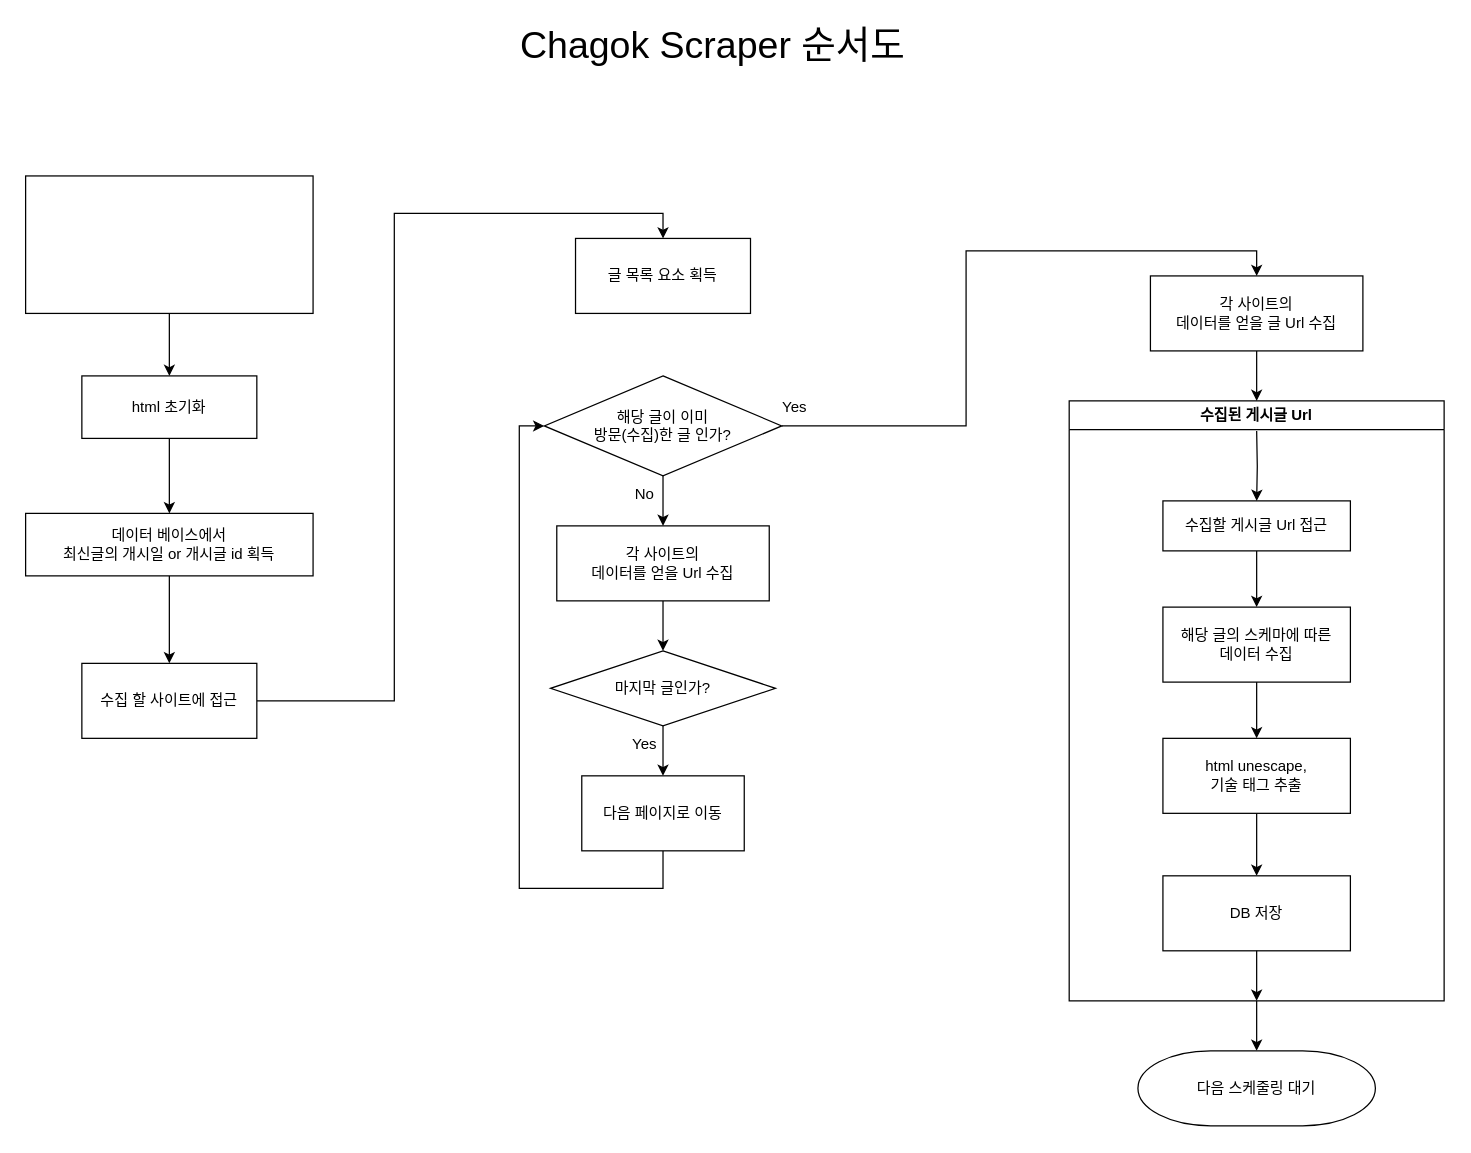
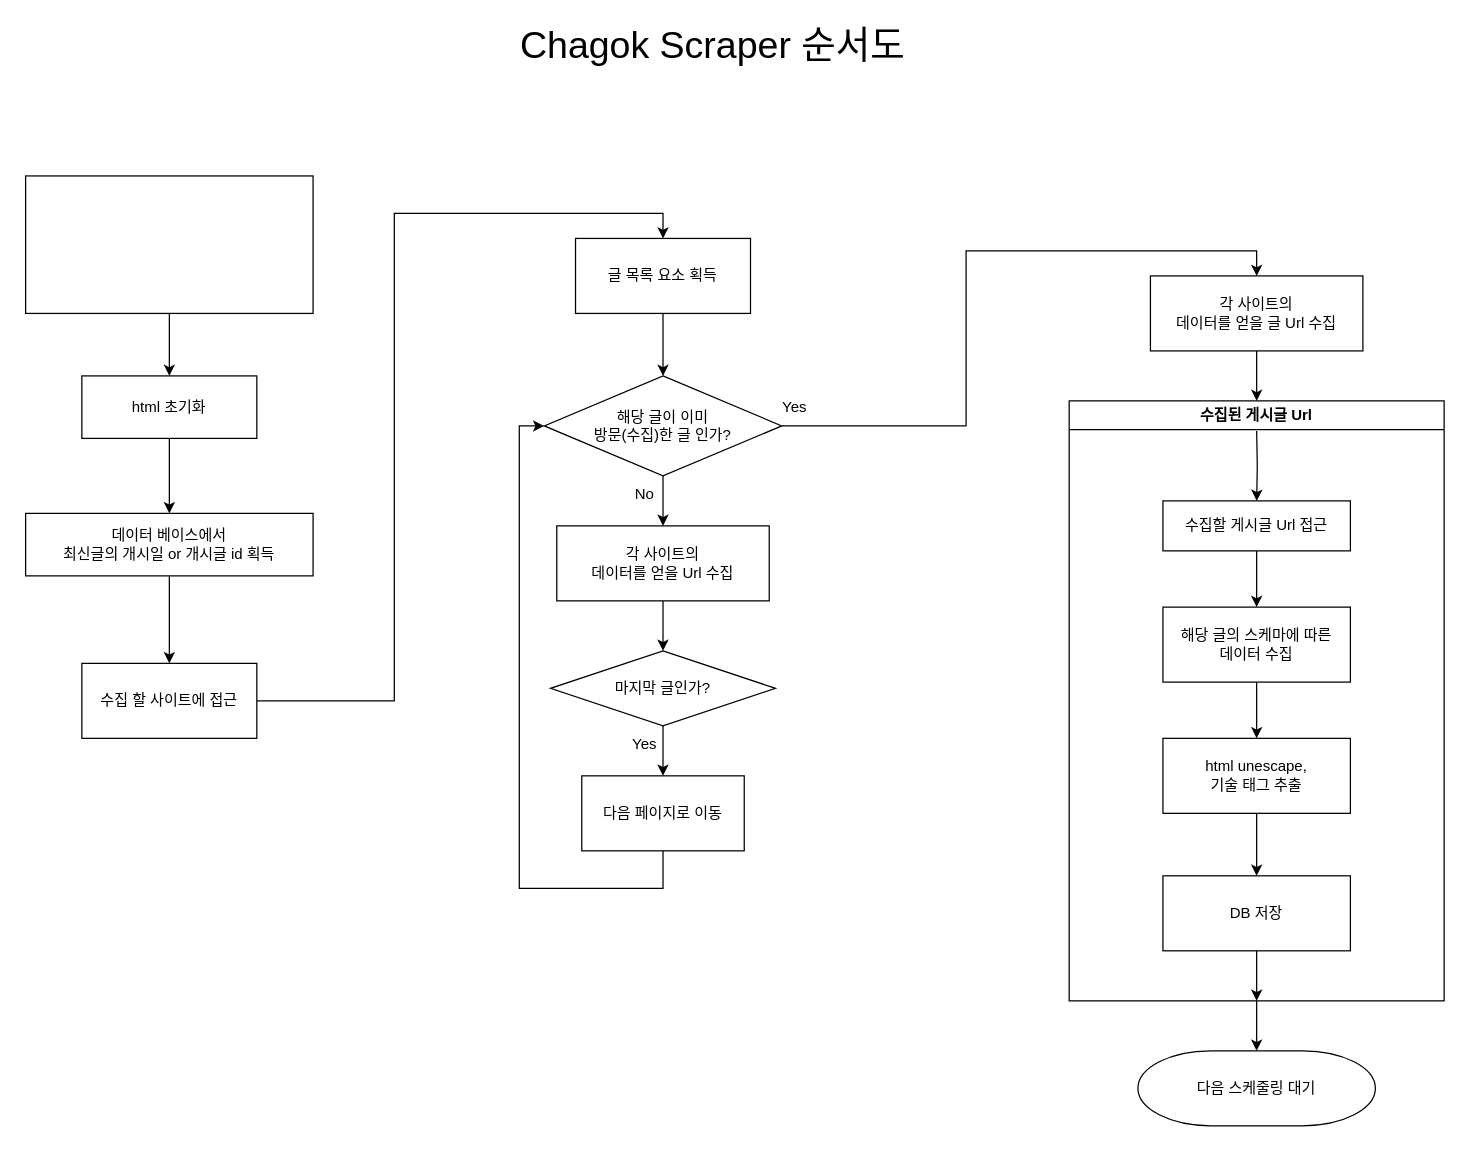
none -> (663, 340)
